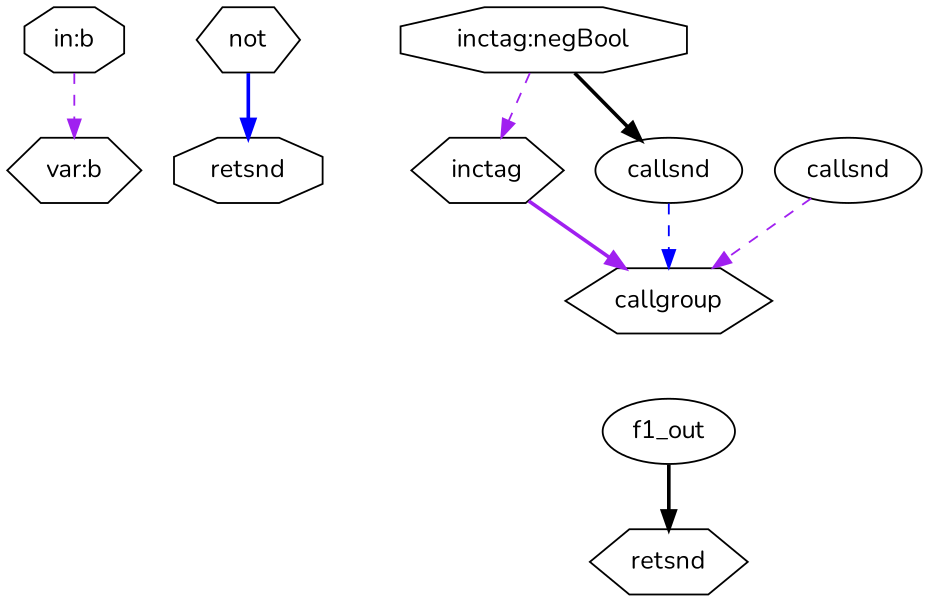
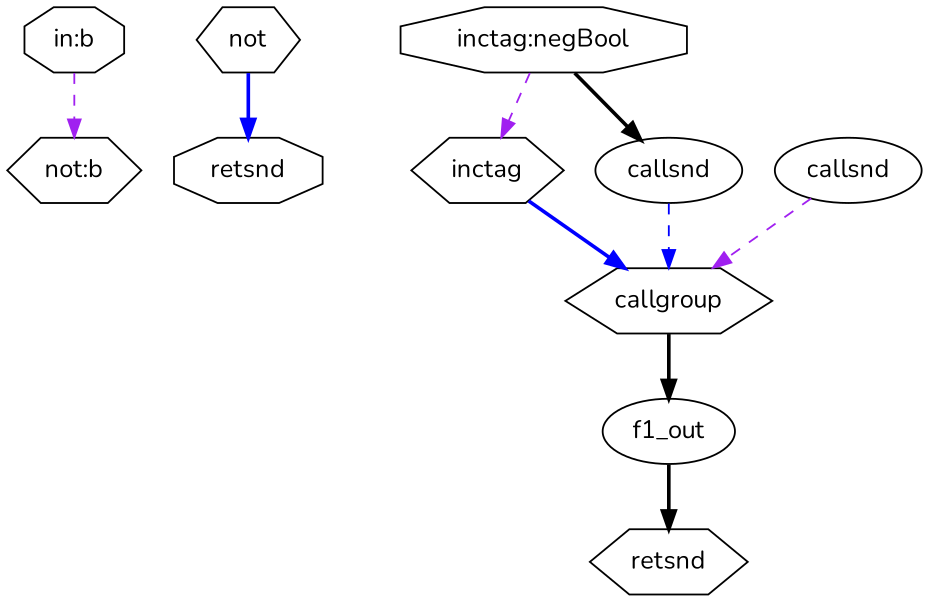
(74, 170) -> (74, 170)
(569, 229) -> (569, 229)
none -> (669, 357)
